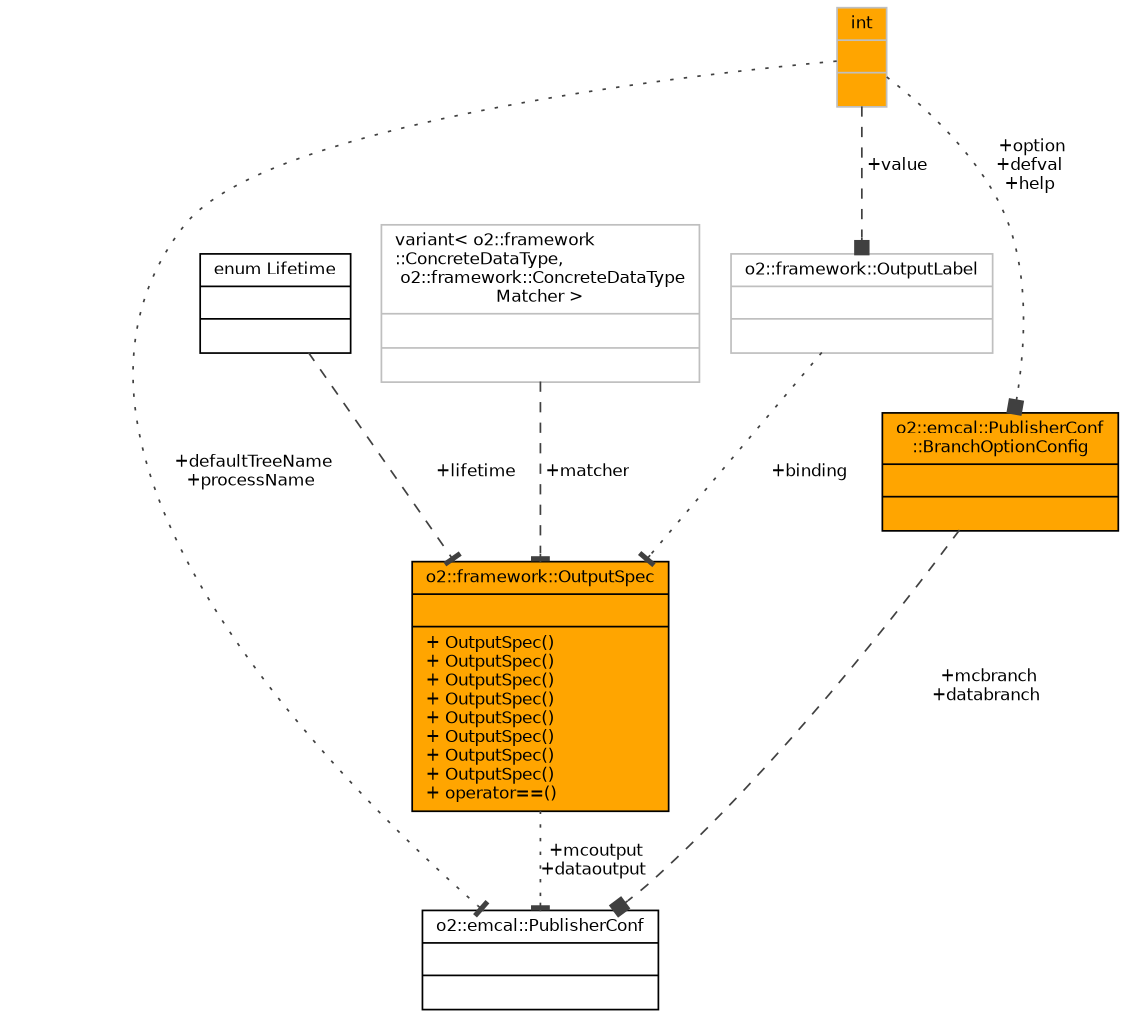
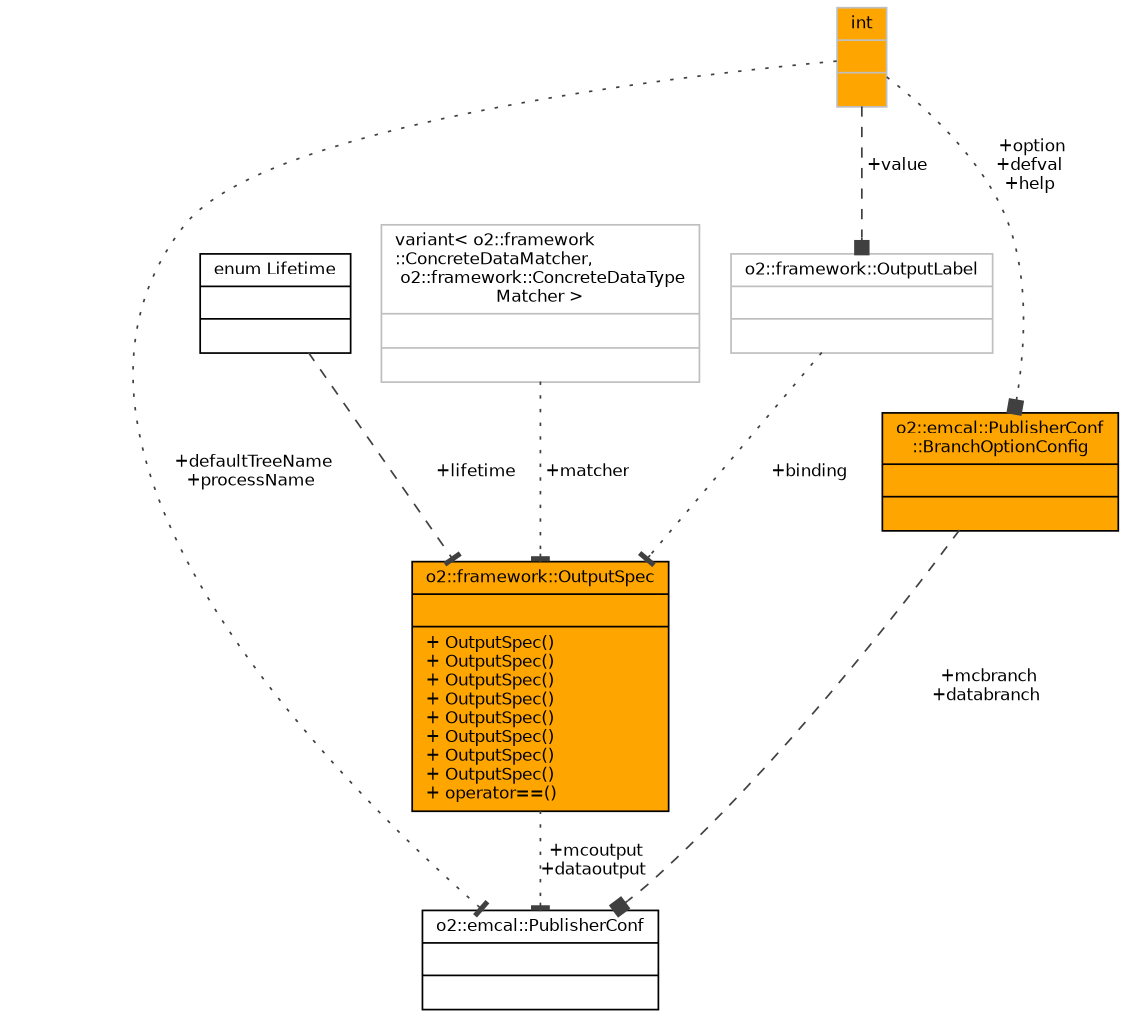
(480, 259) -> (494, 259)
(540, 467) -> (540, 467)
